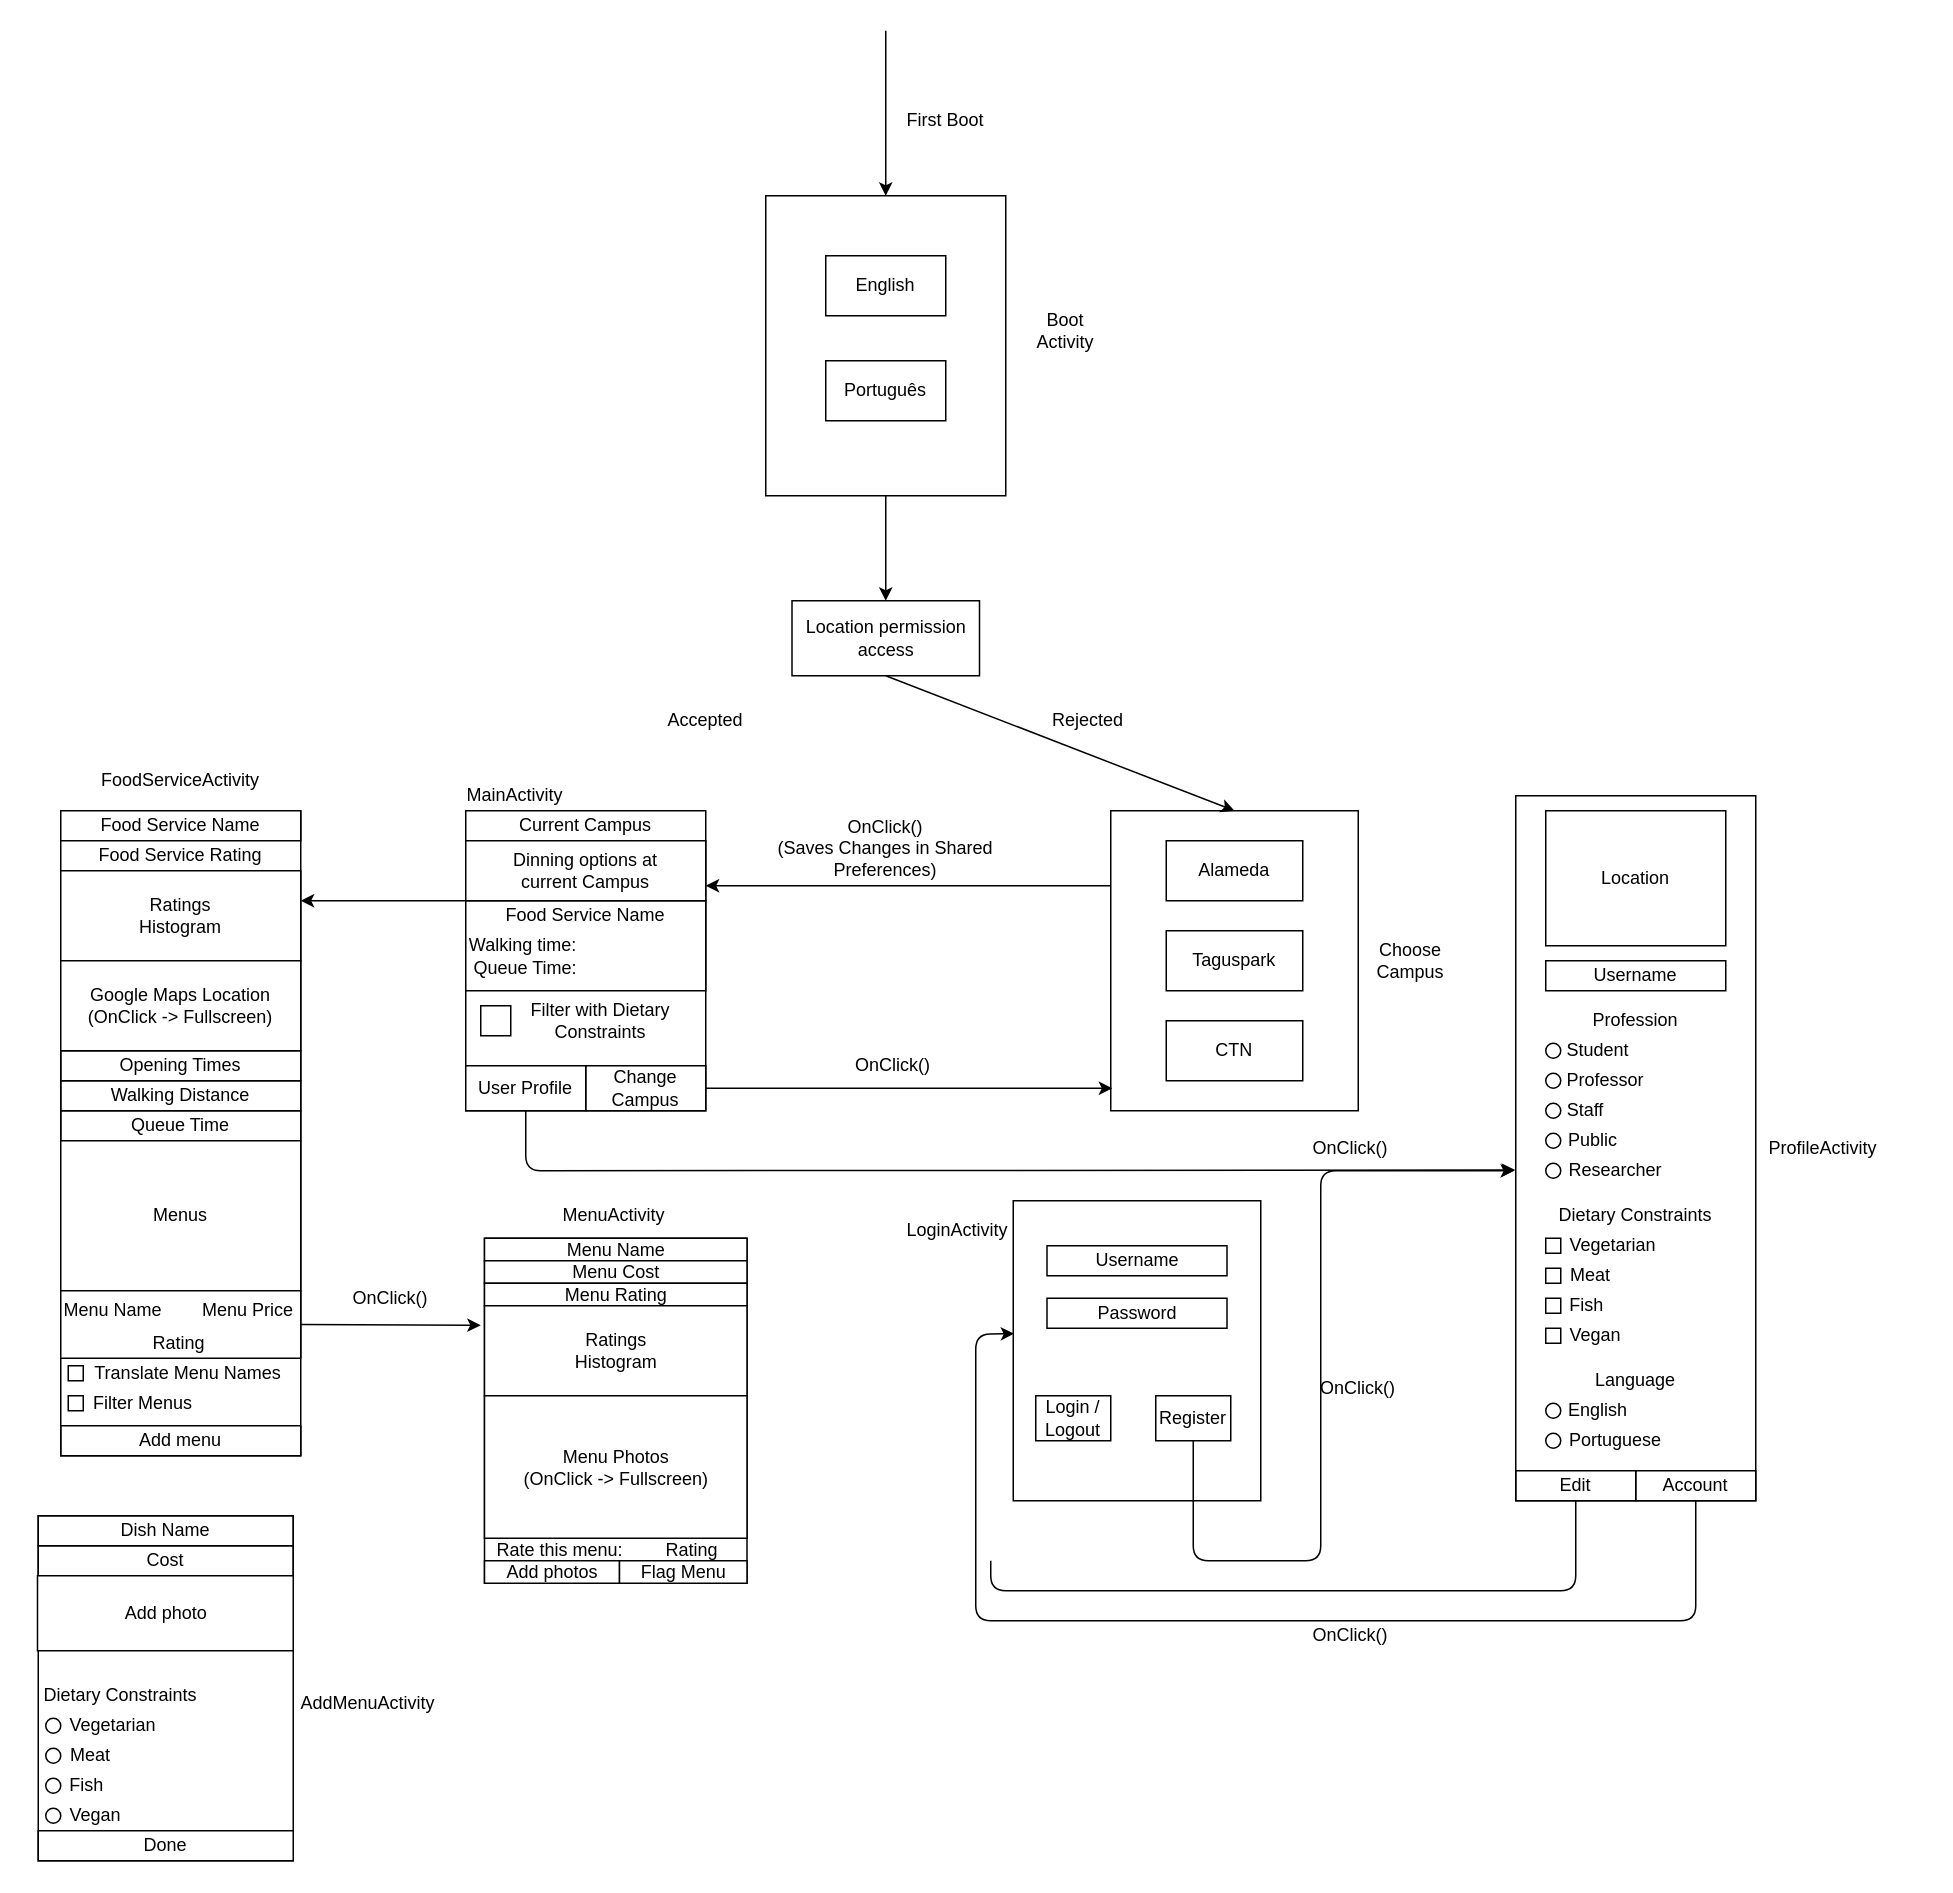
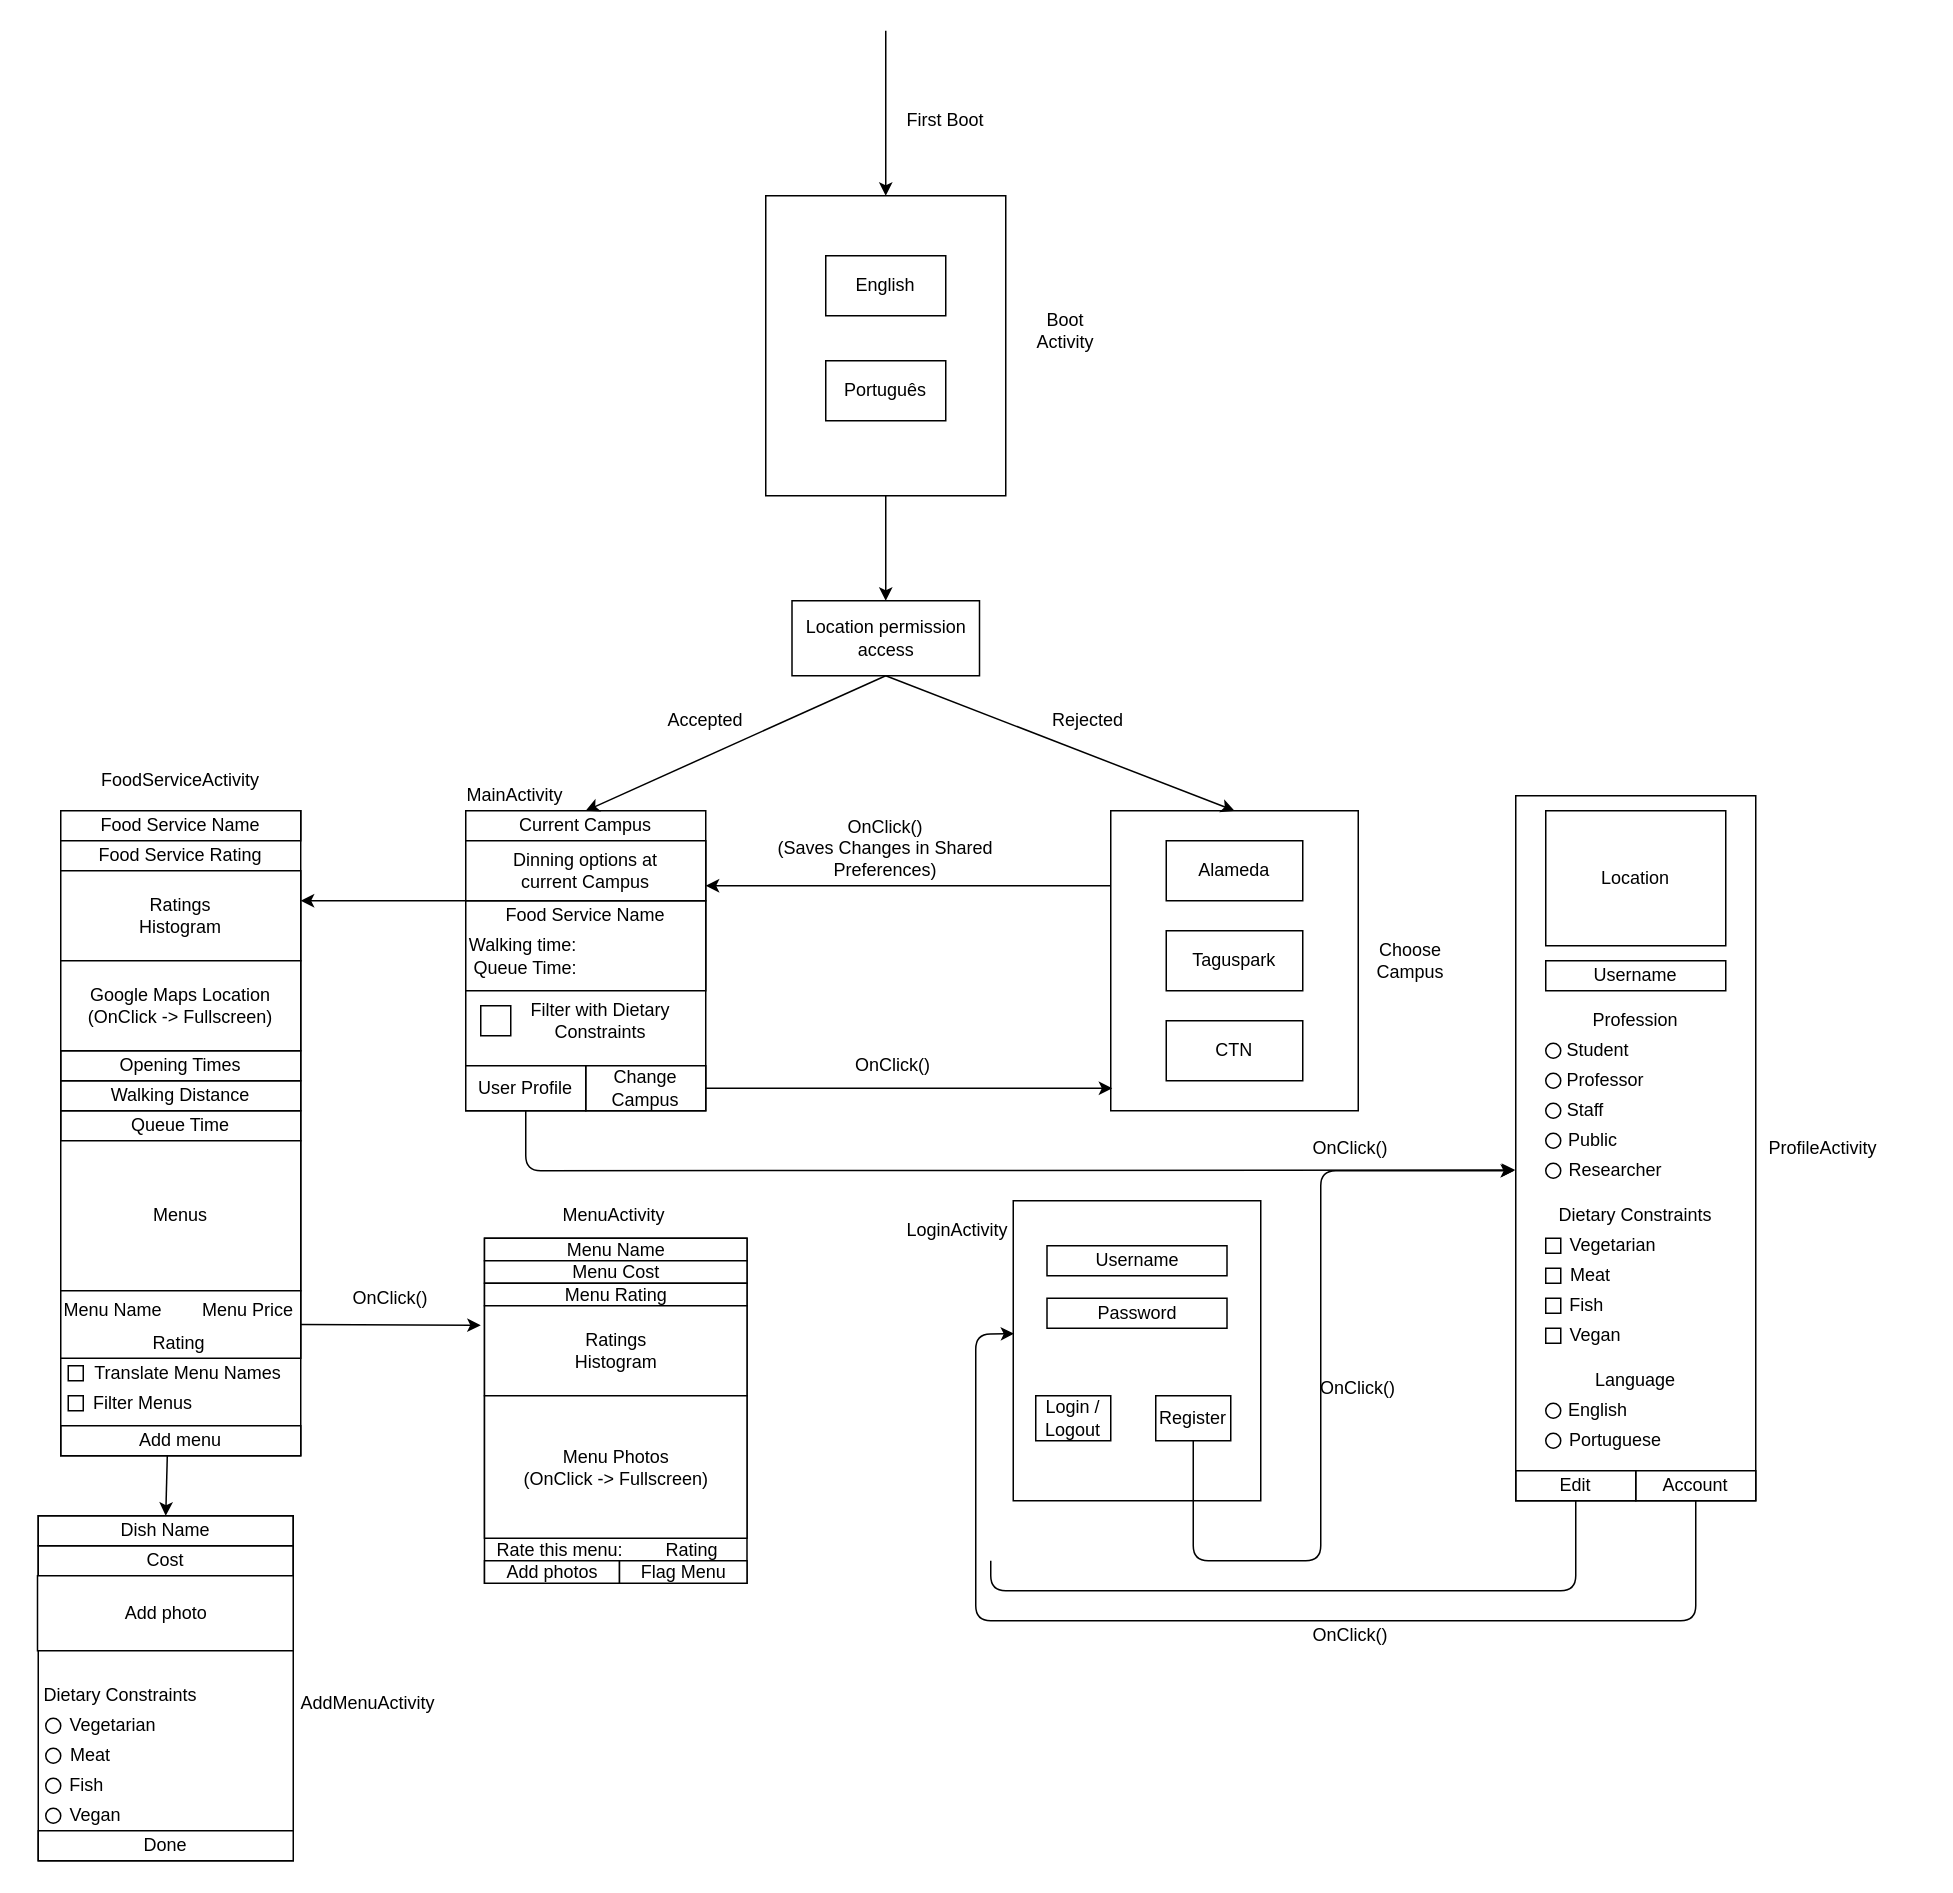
none -> (740, 741)
none -> (167, 1481)
